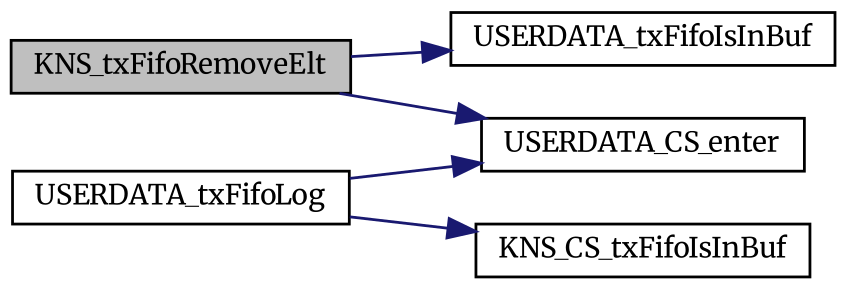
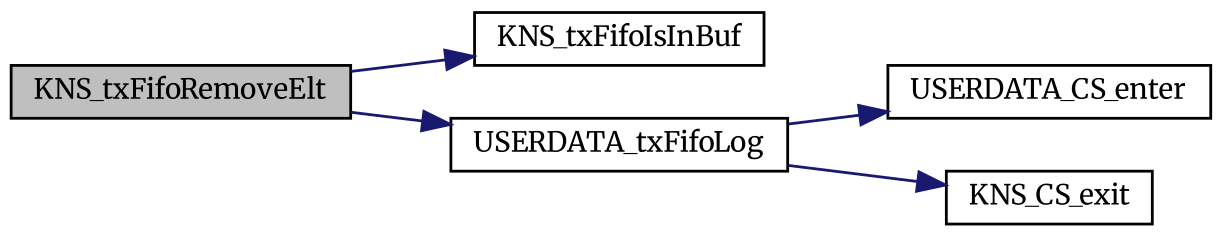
(643, 39) -> (619, 39)
(398, 103) -> (387, 117)
(643, 250) -> (1049, 198)
